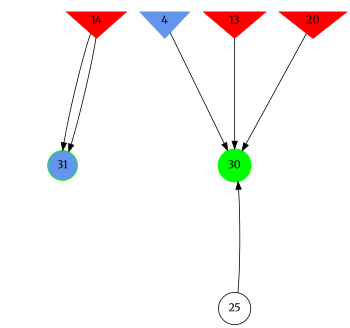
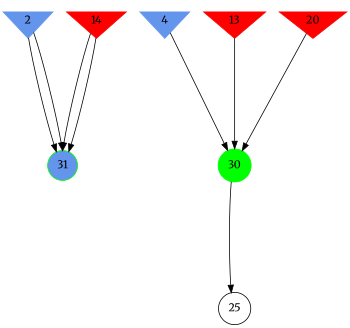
none -> (28, 21)
(240, 241) -> (229, 233)
